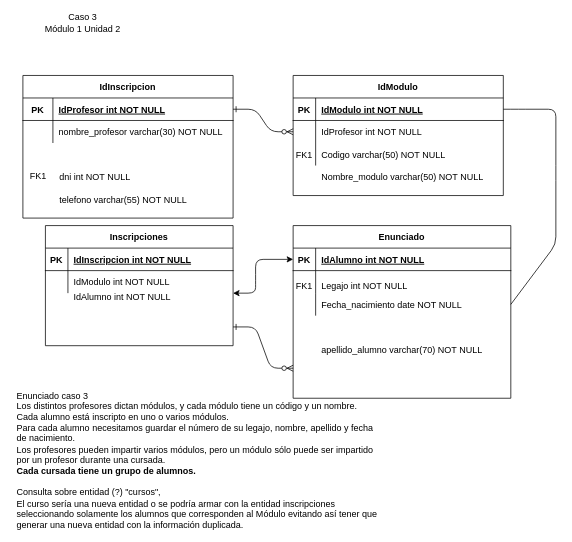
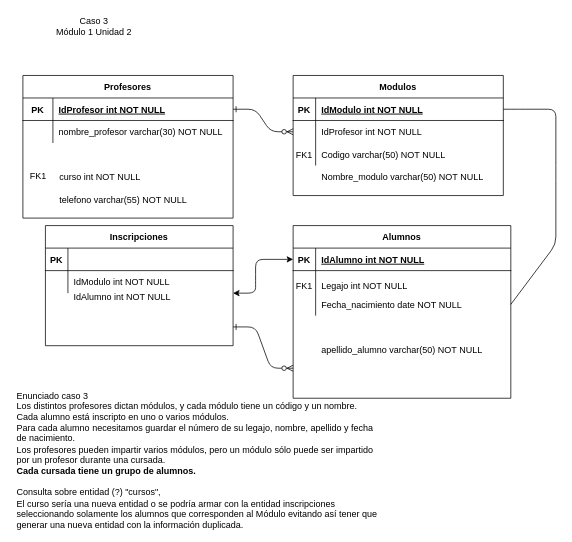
(83, 23) -> (94, 27)
(128, 87) -> (128, 87)
(398, 87) -> (398, 87)
(94, 177) -> (100, 177)
(401, 237) -> (401, 237)
(150, 259) -> none
(404, 350) -> (404, 350)
